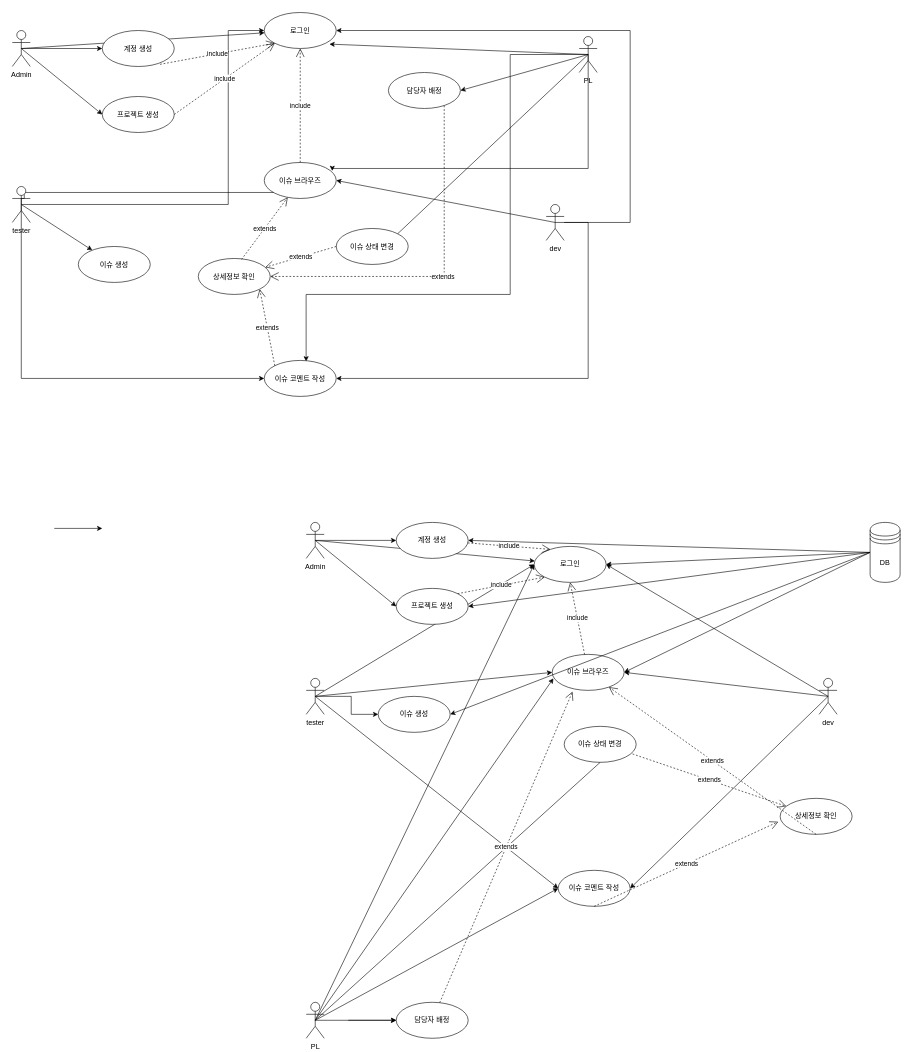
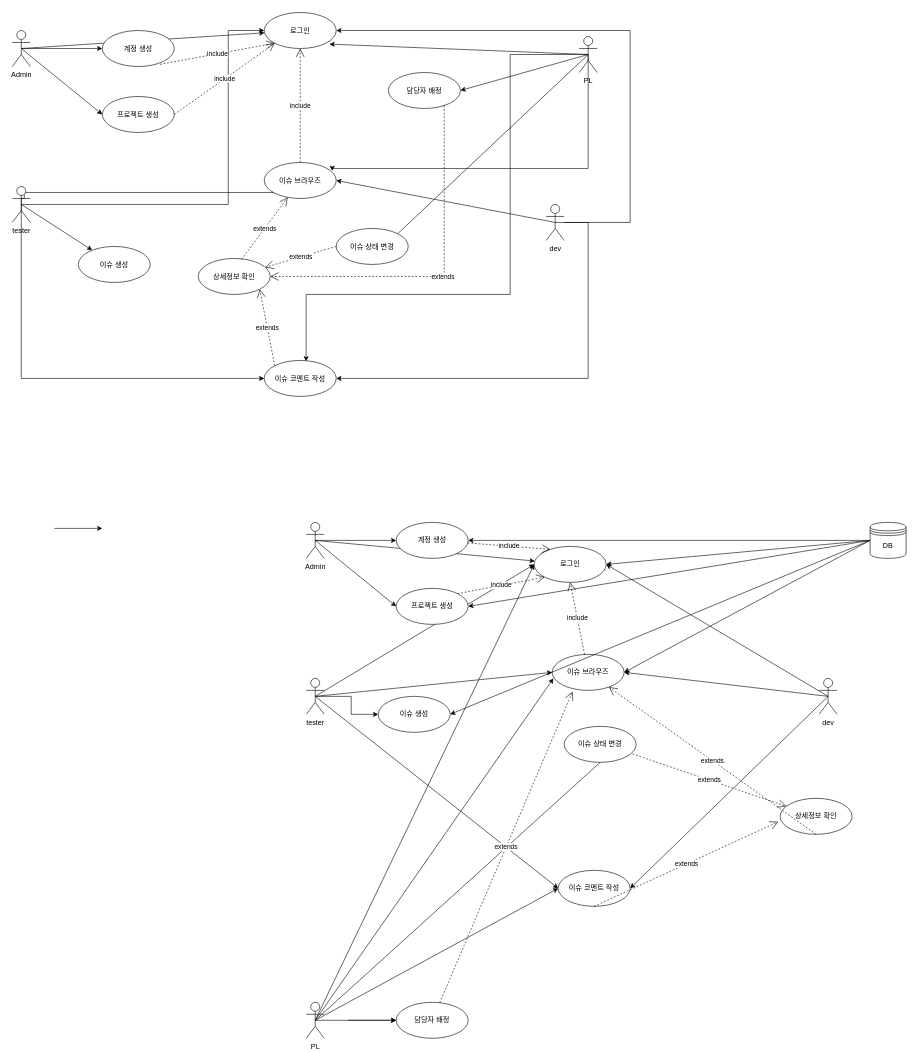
(885, 552) -> (888, 540)
